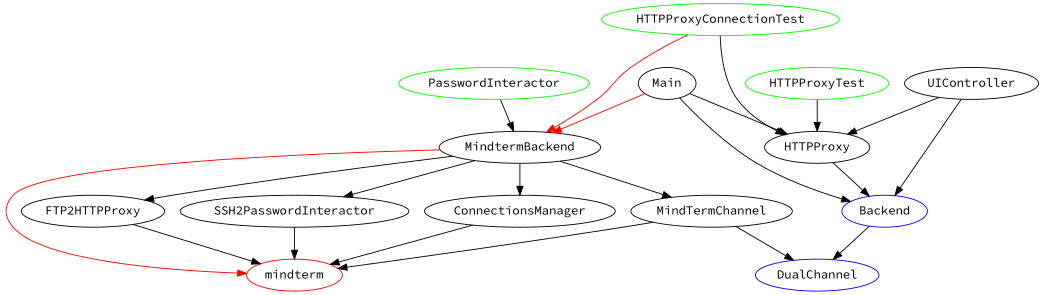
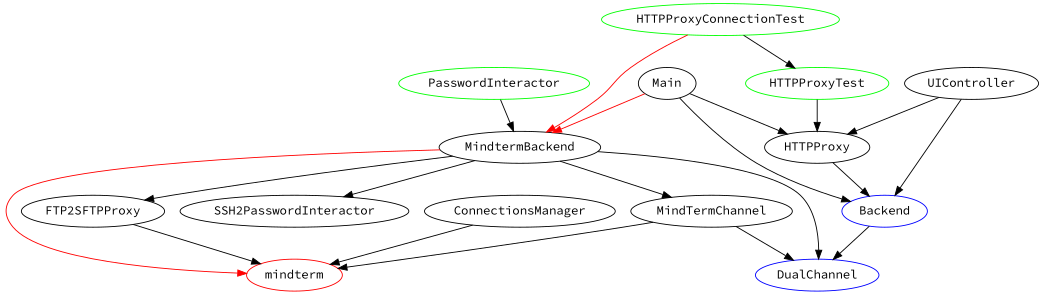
(733, 92) -> (765, 49)
(520, 175) -> (731, 168)
(93, 211) -> (93, 211)
(294, 239) -> none
